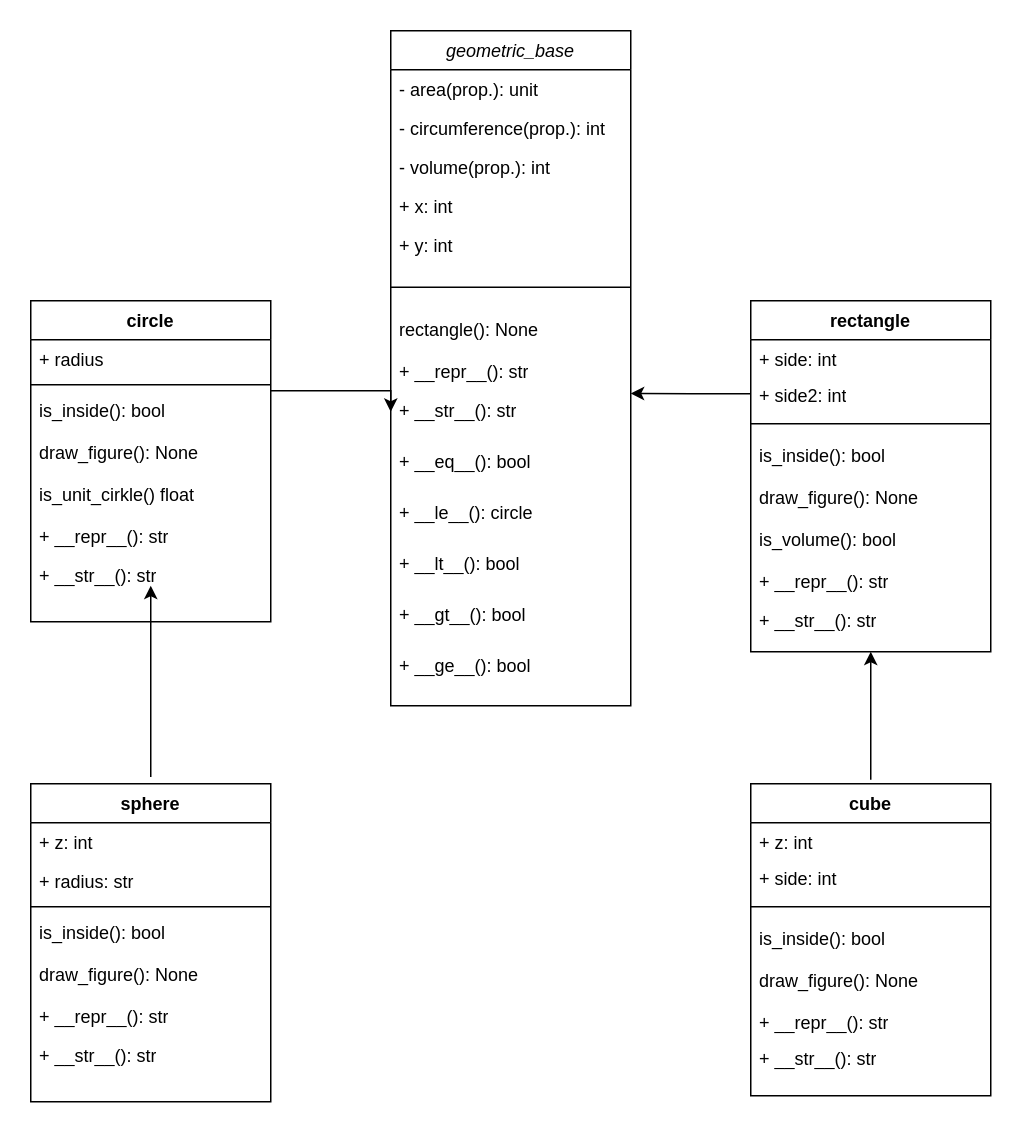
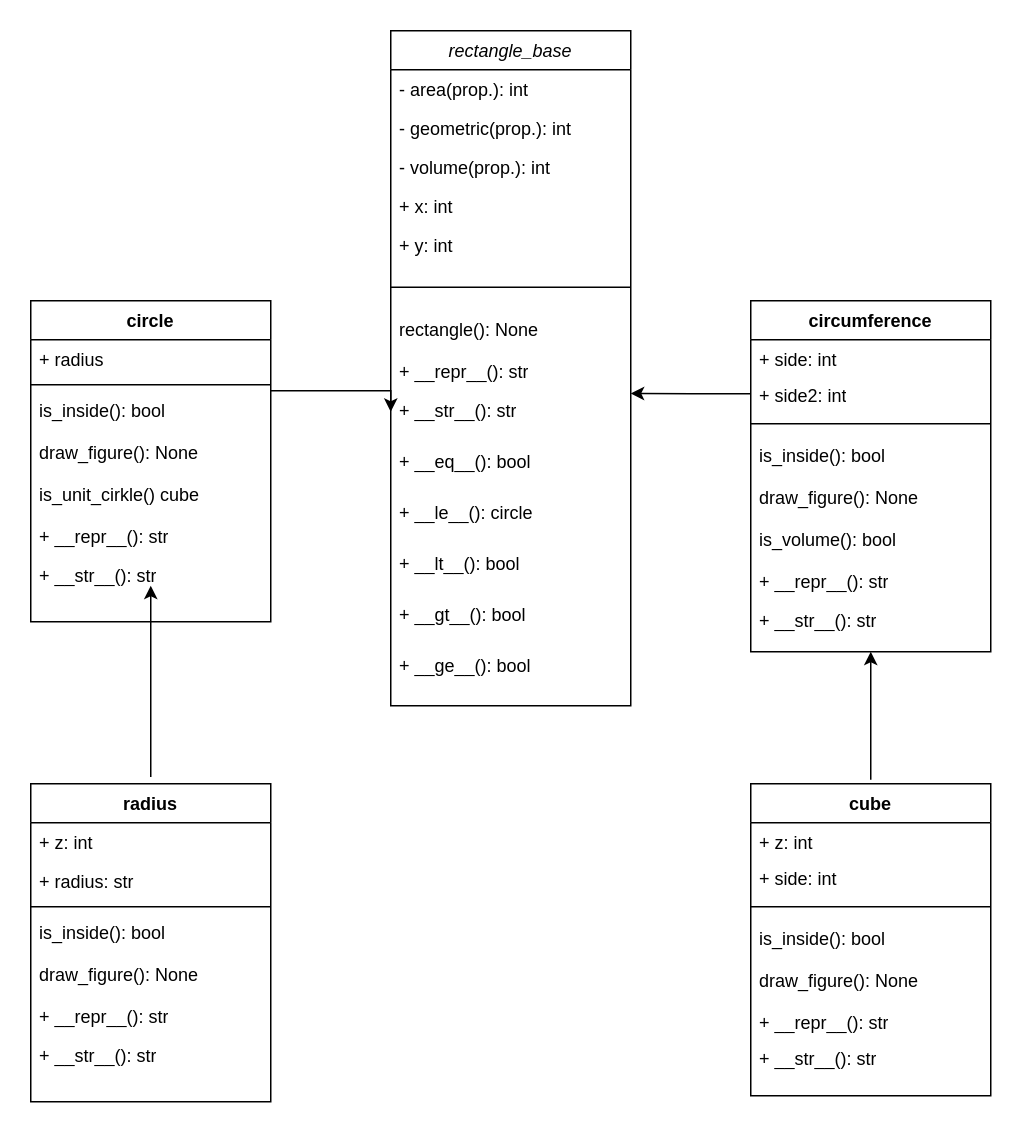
(510, 51) -> (510, 51)
(483, 90) -> (478, 90)
(521, 129) -> (501, 129)
(871, 322) -> (871, 322)
(136, 495) -> (133, 495)
(151, 805) -> (151, 805)
